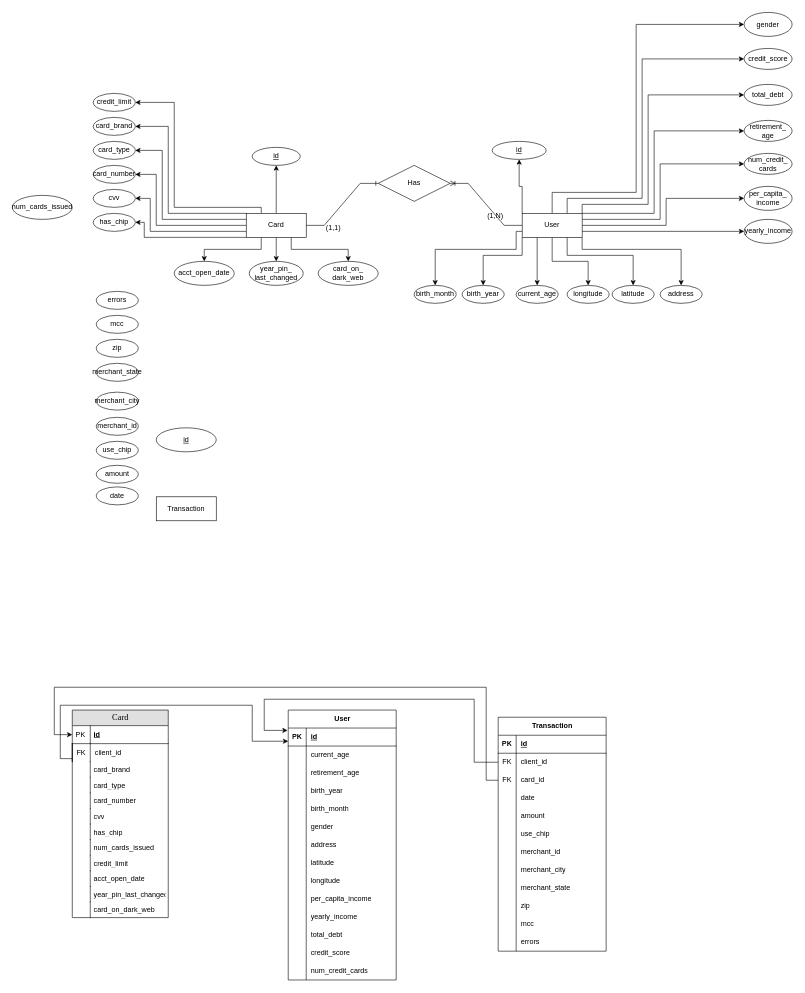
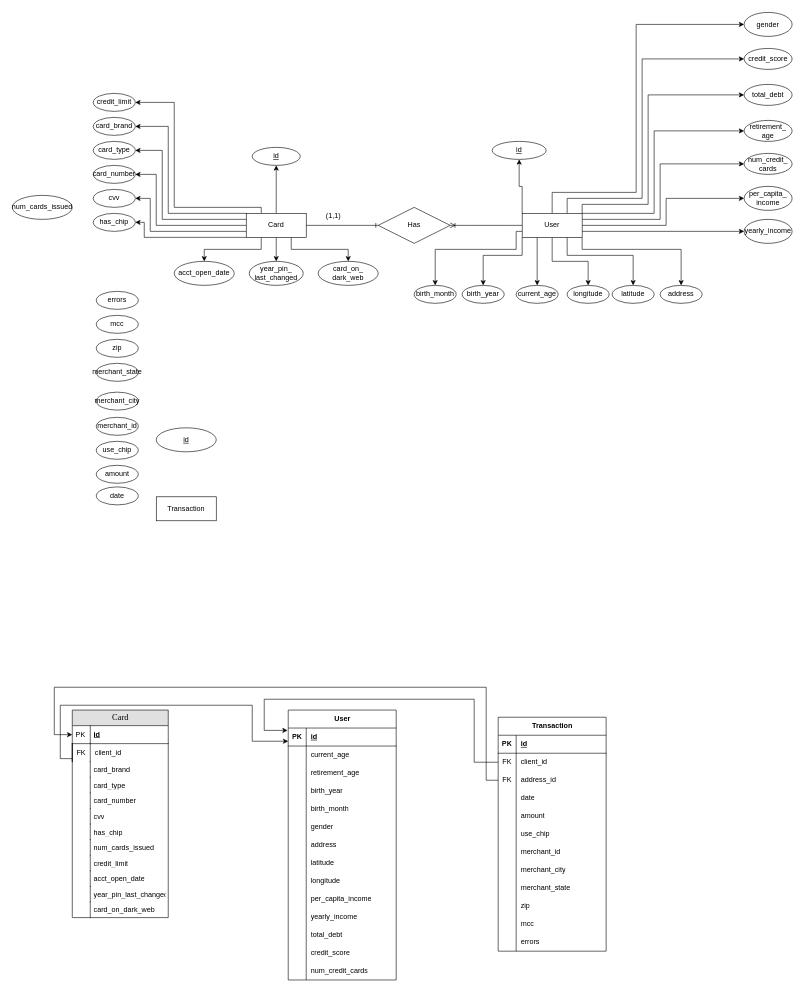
(414, 183) -> (414, 225)
(495, 216) -> none
(333, 228) -> (333, 216)
(534, 780) -> (540, 780)
